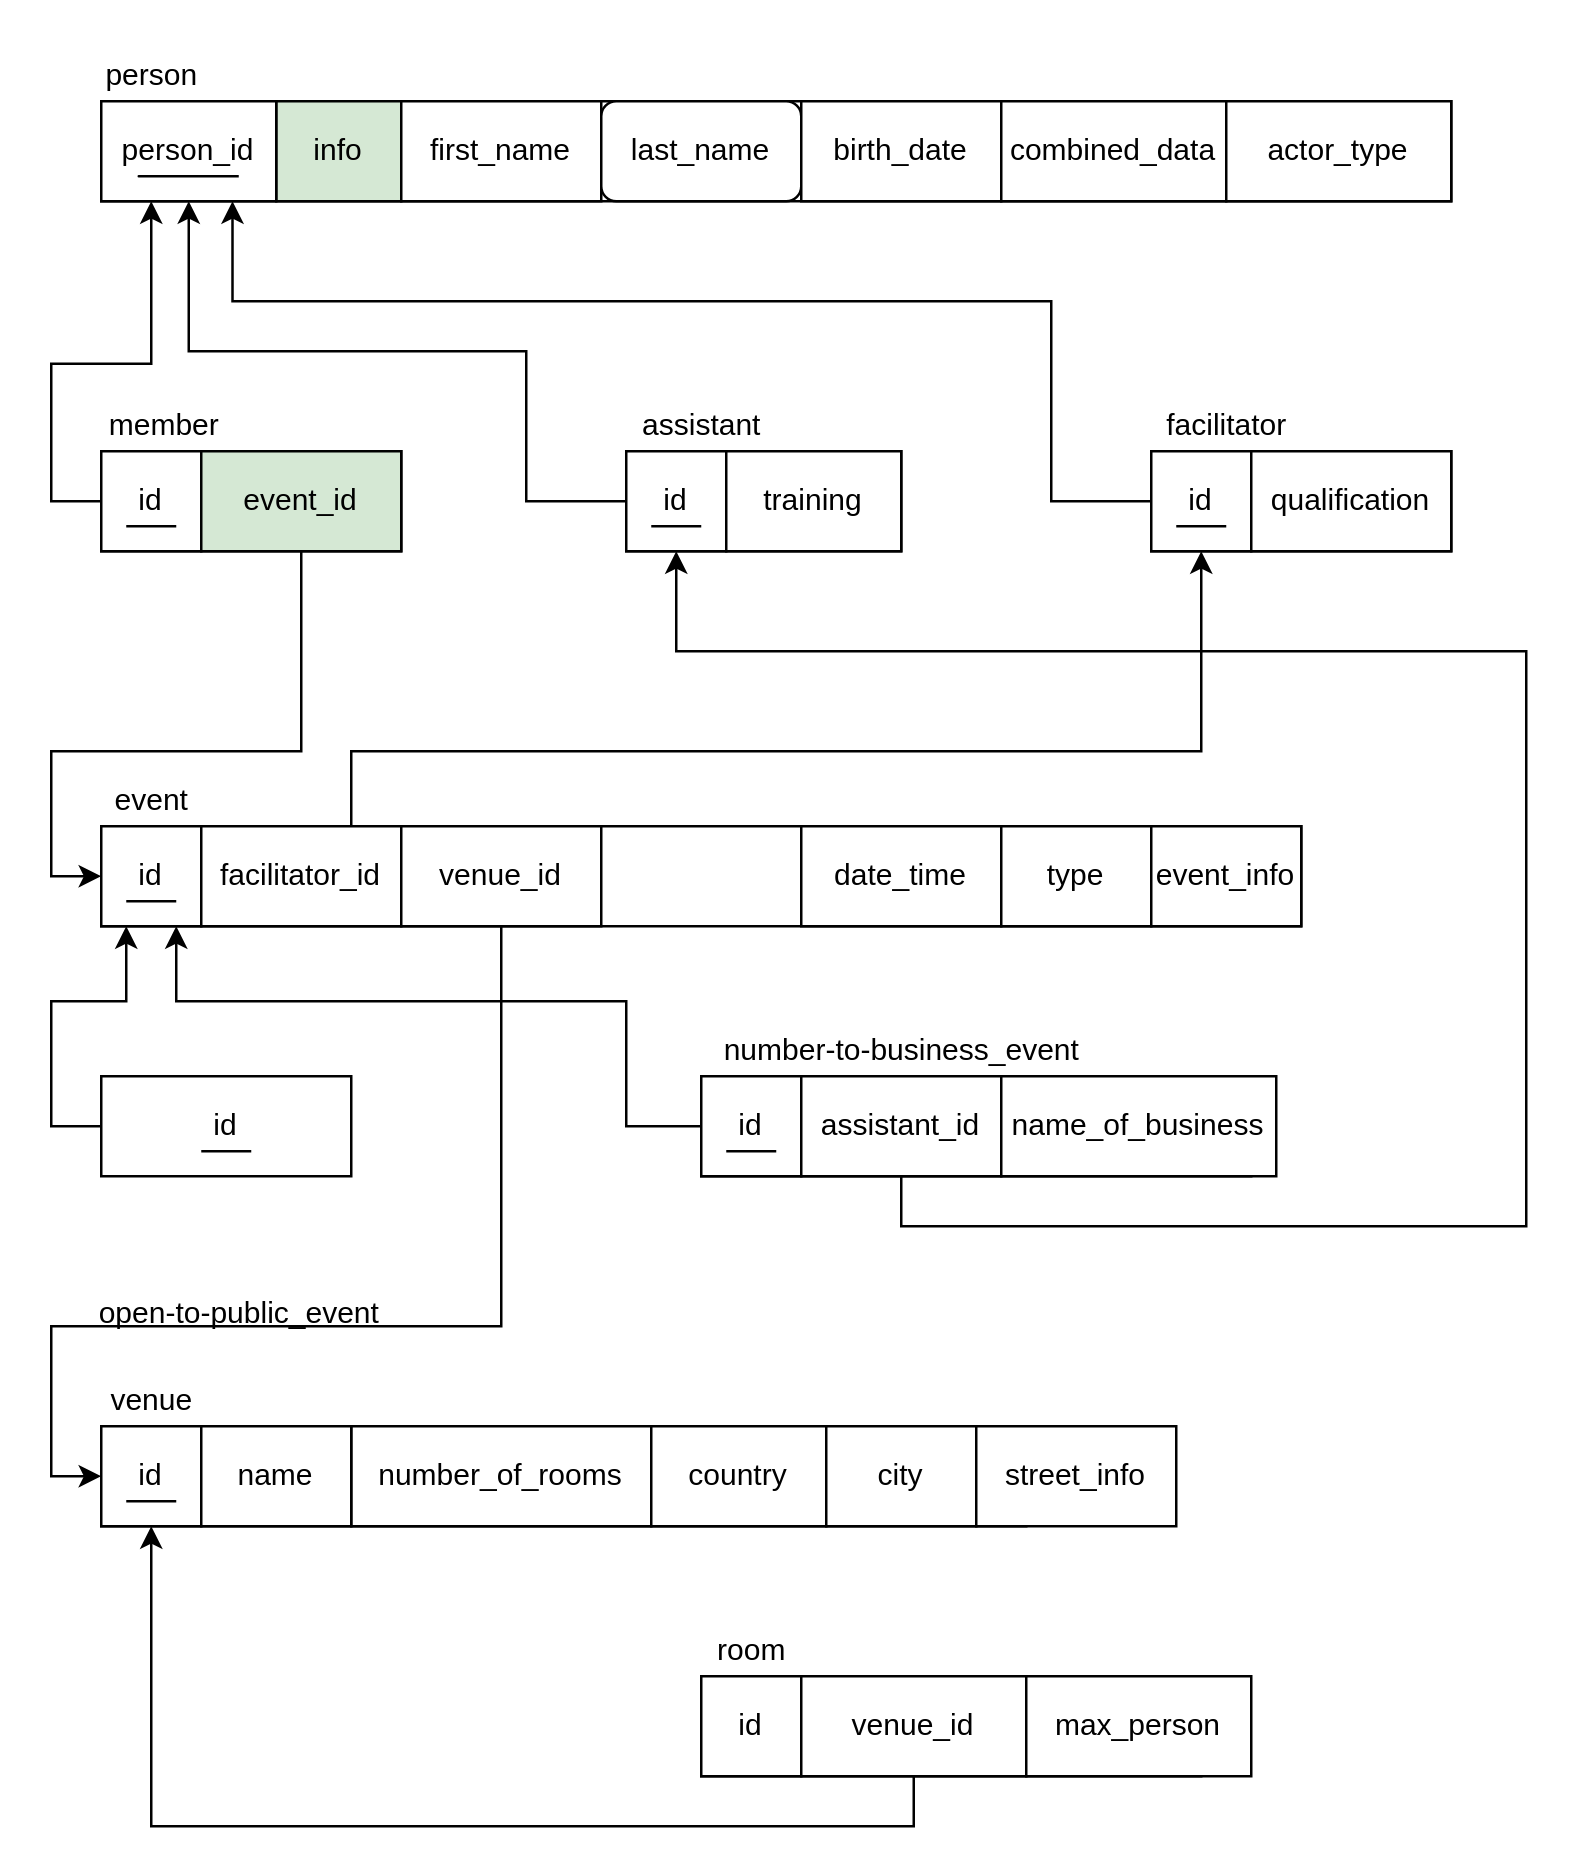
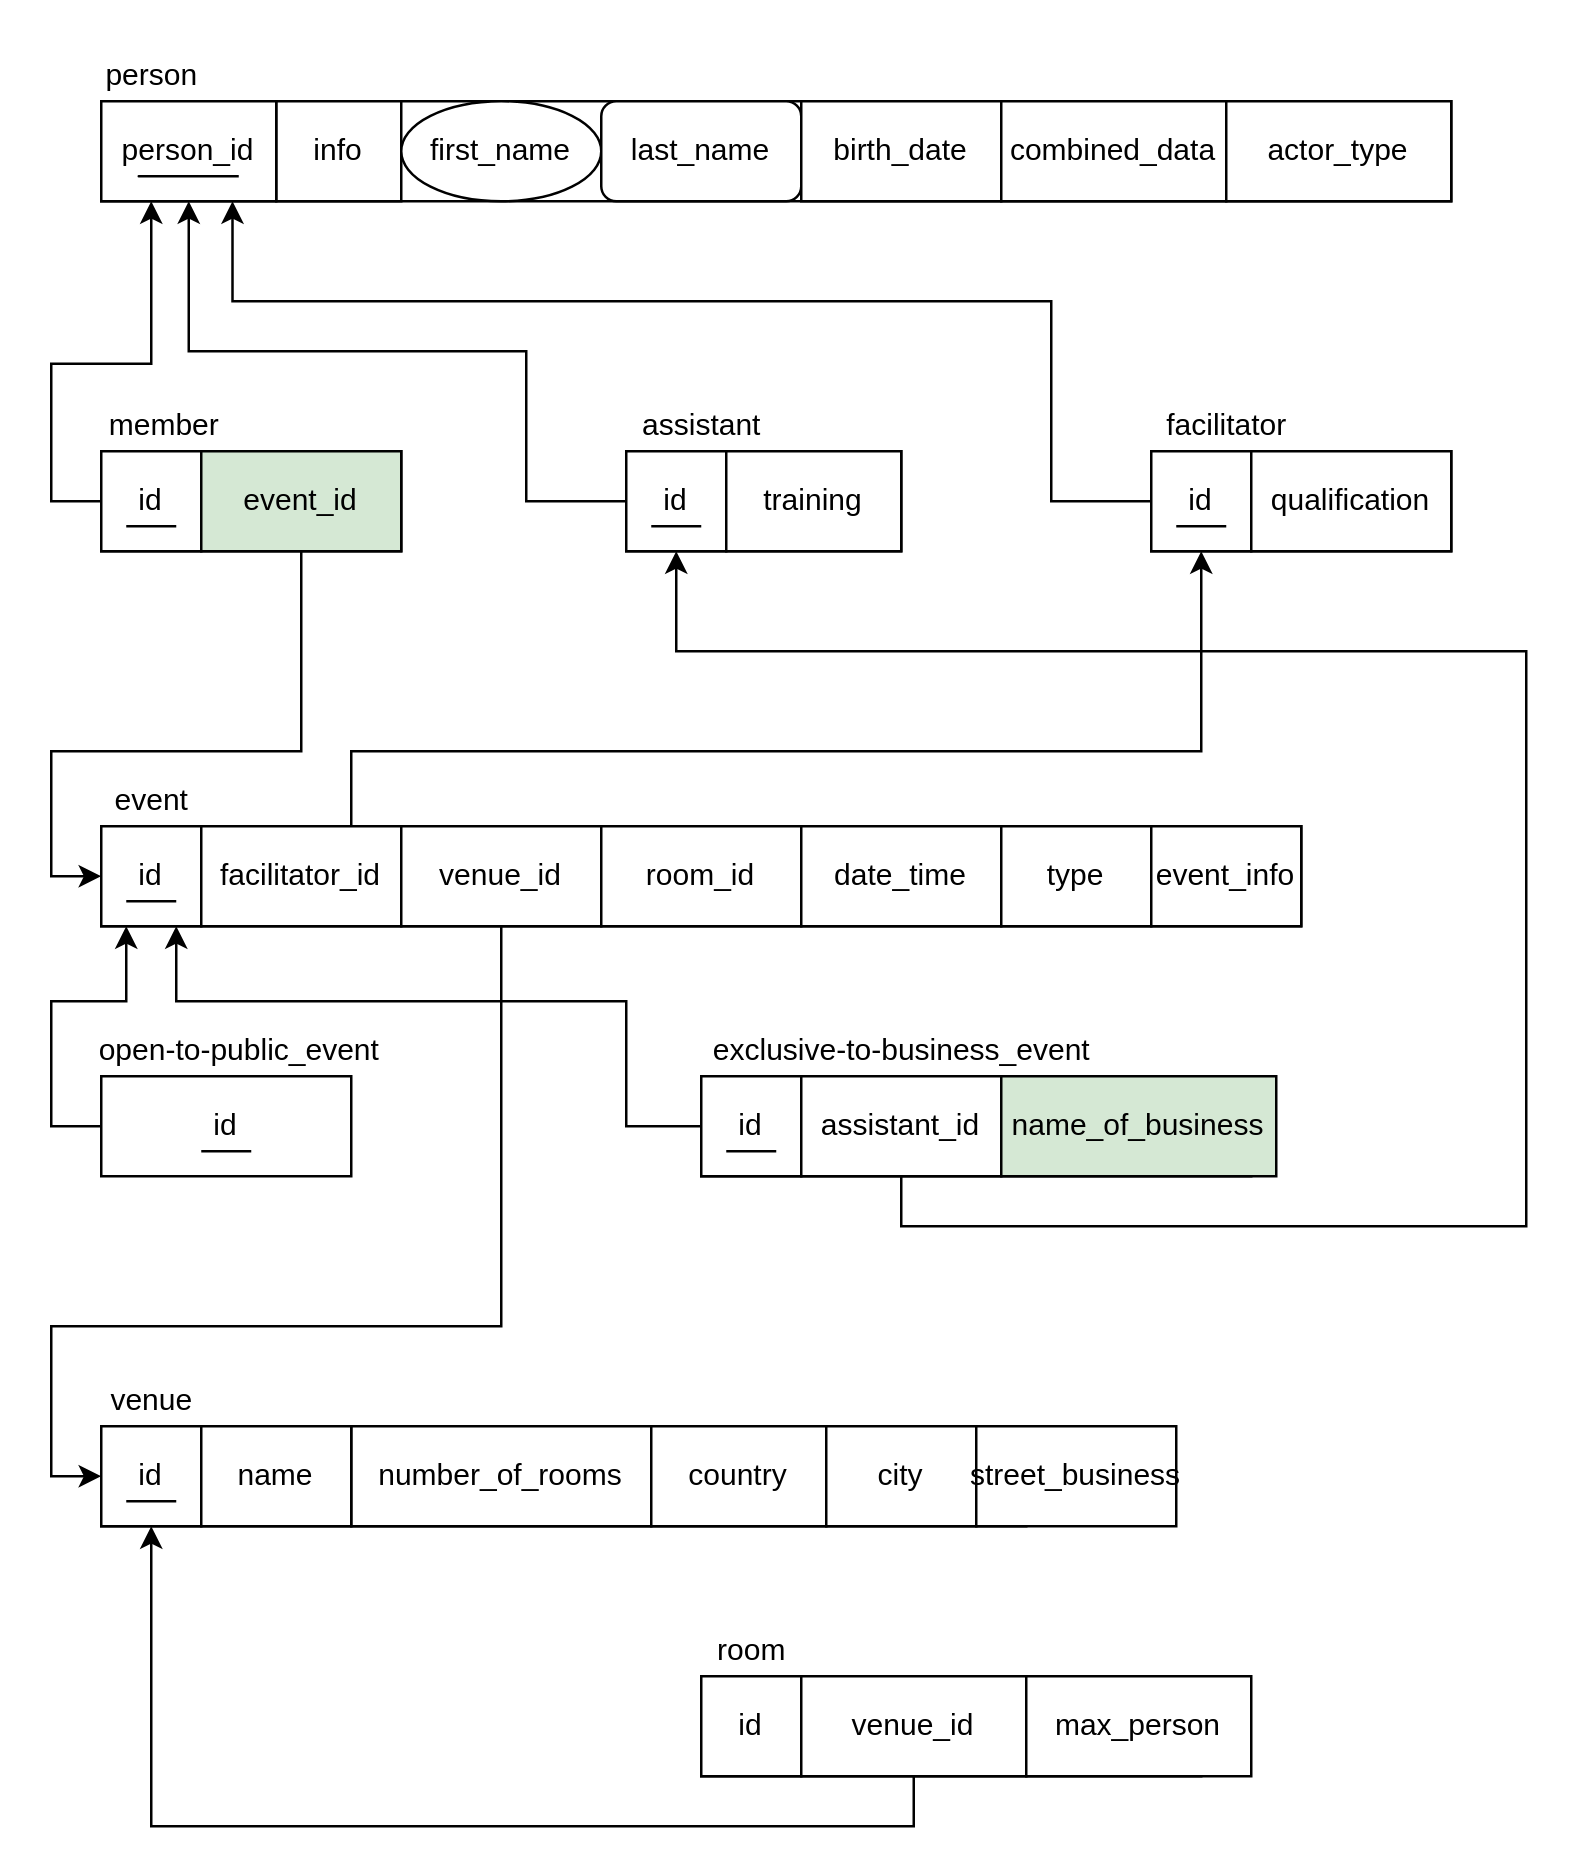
(339, 151) -> (339, 151)
(501, 151) -> (501, 151)
none -> (701, 876)
(903, 1051) -> (903, 1051)
(1139, 1126) -> (1139, 1126)
(239, 1314) -> (239, 1051)
(1076, 1476) -> (1076, 1476)
